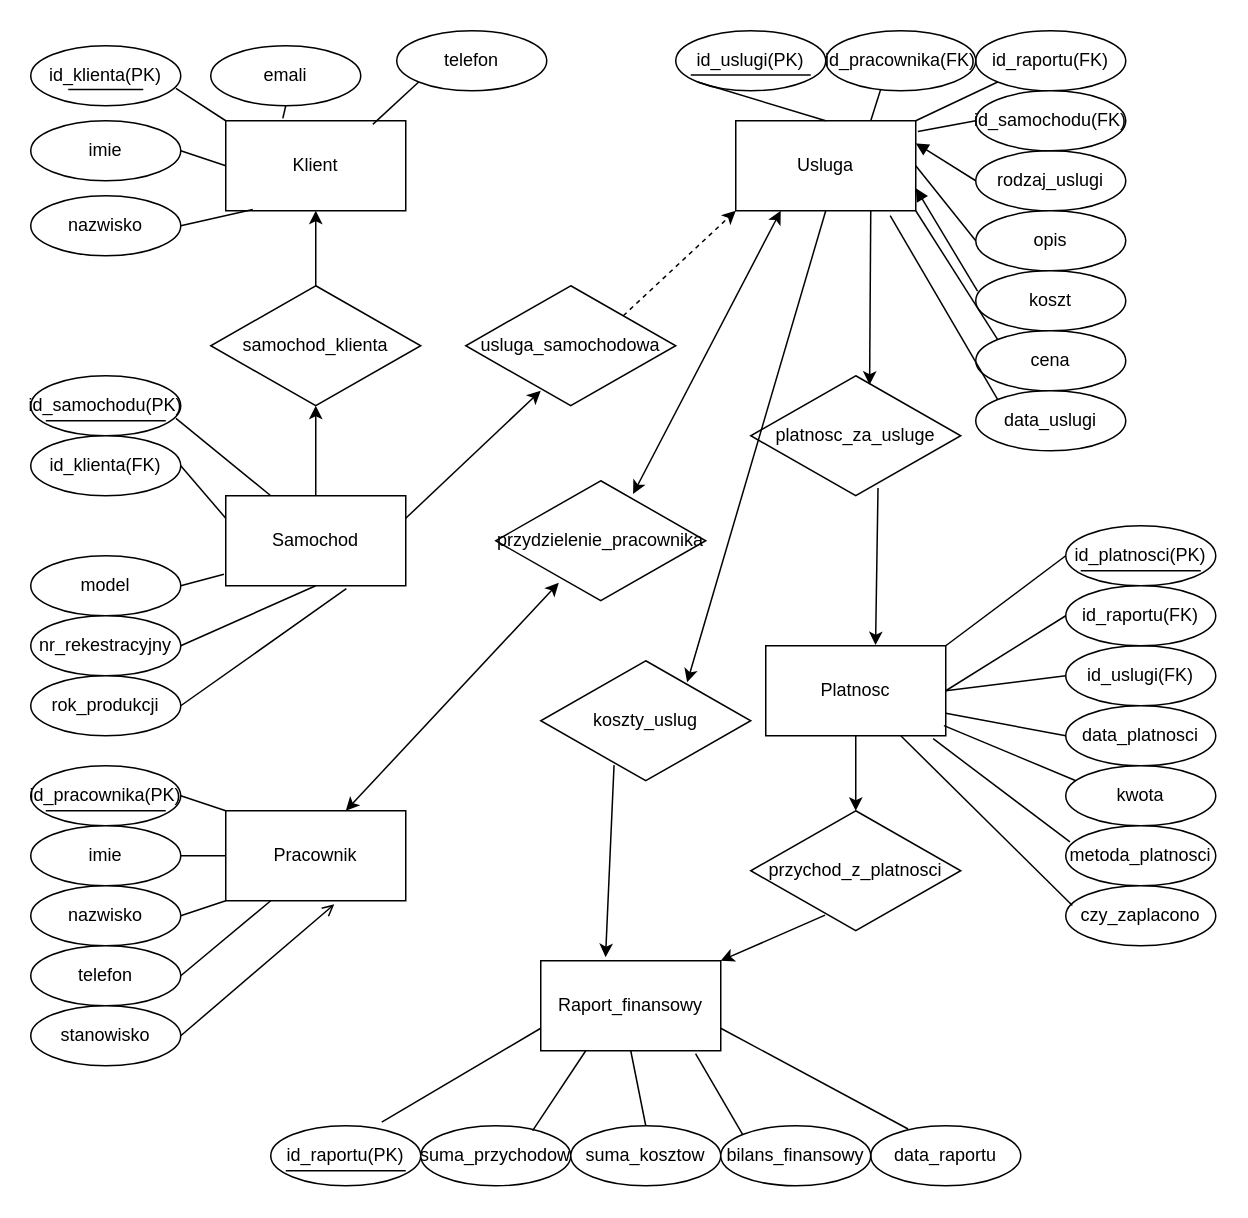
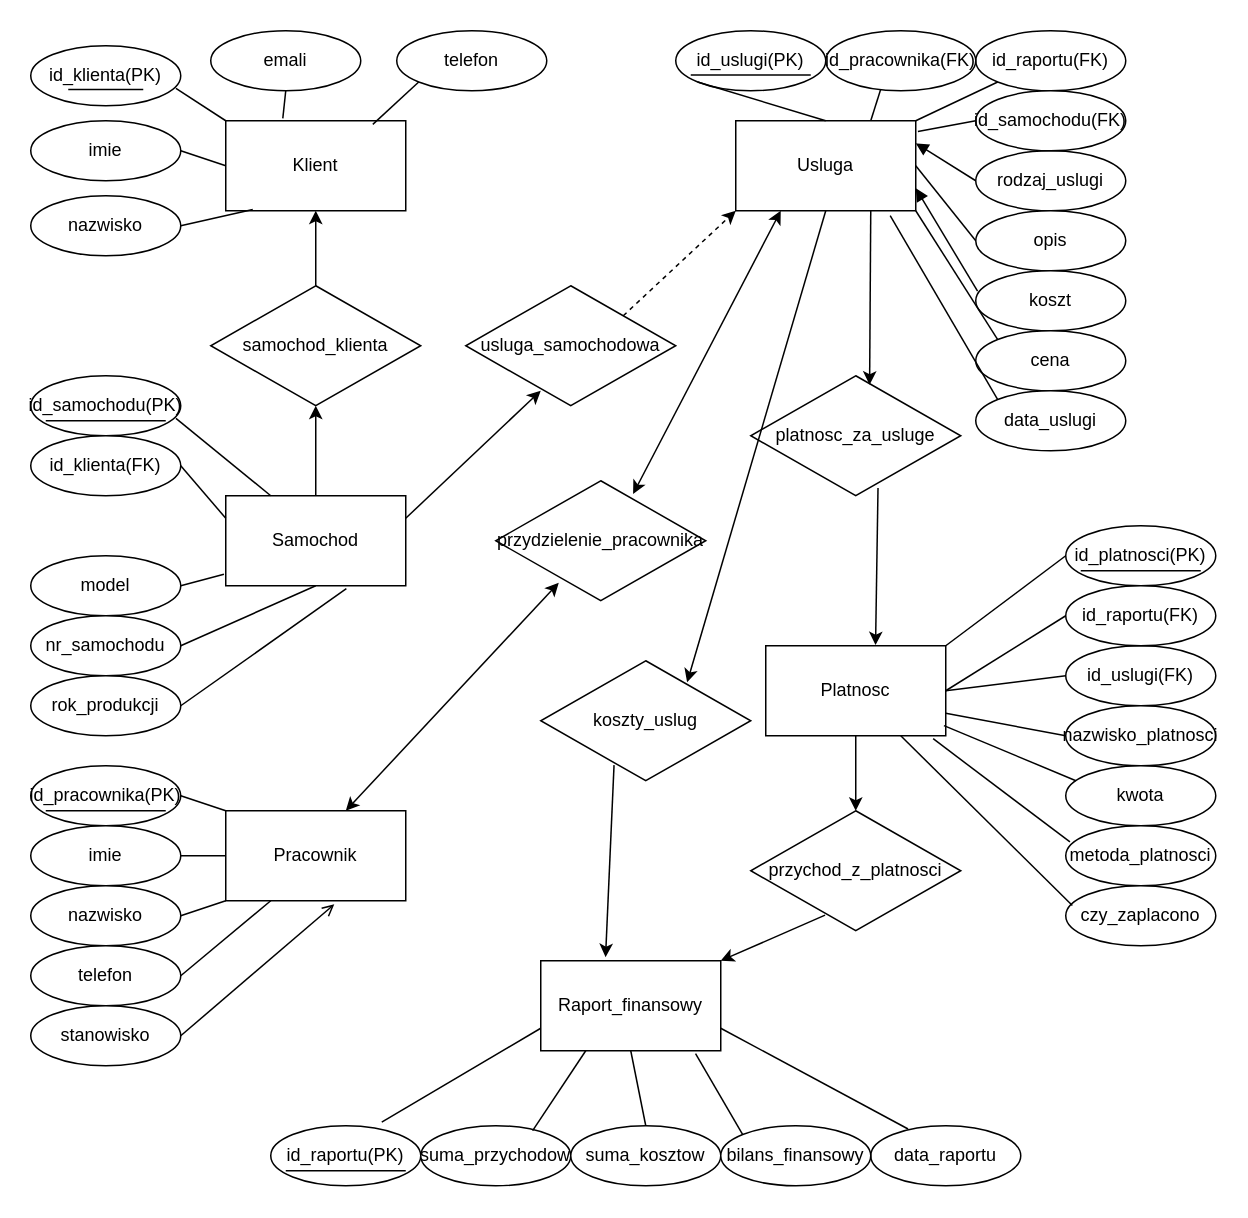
(286, 76) -> (286, 61)
(106, 646) -> (106, 646)
(1141, 736) -> (1141, 736)
